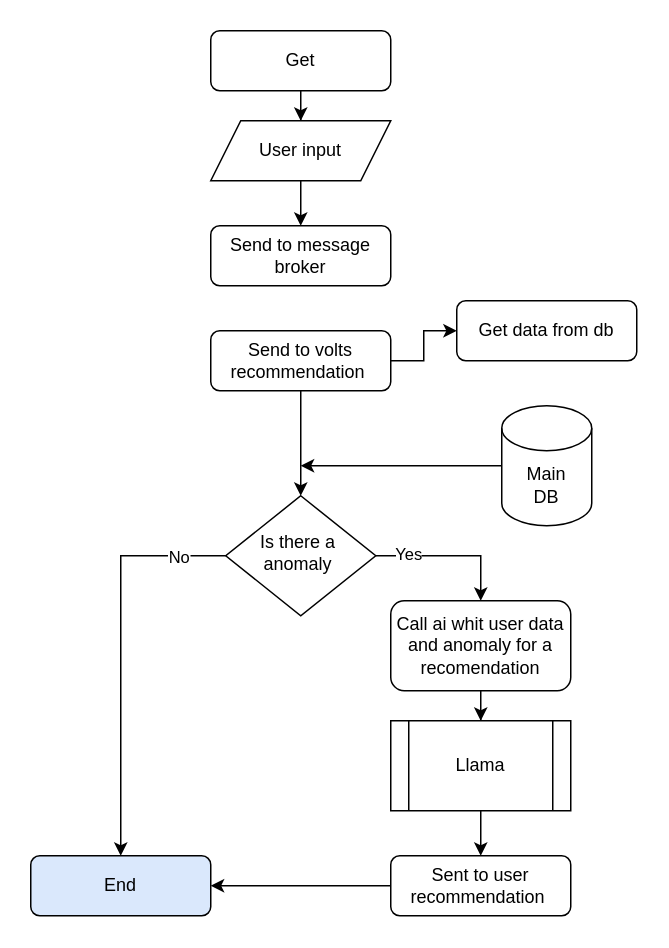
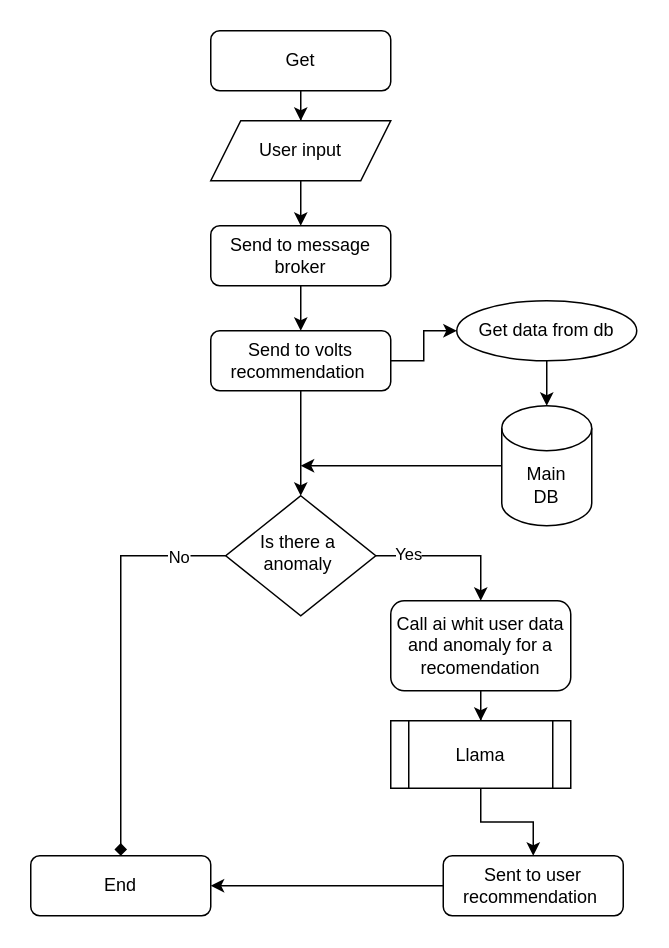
none -> (301, 314)
(547, 331) -> (547, 331)
none -> (547, 389)
(481, 766) -> (481, 755)
(121, 844) -> (121, 843)
(121, 886) -> (121, 886)
(481, 886) -> (533, 886)
